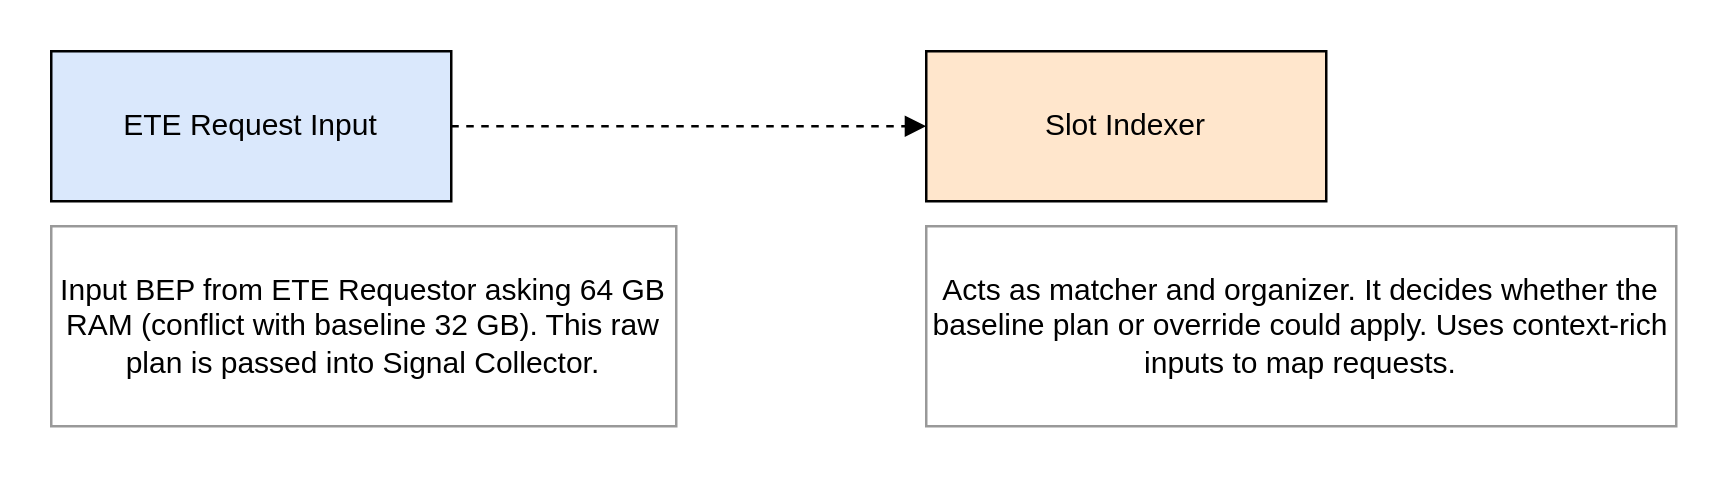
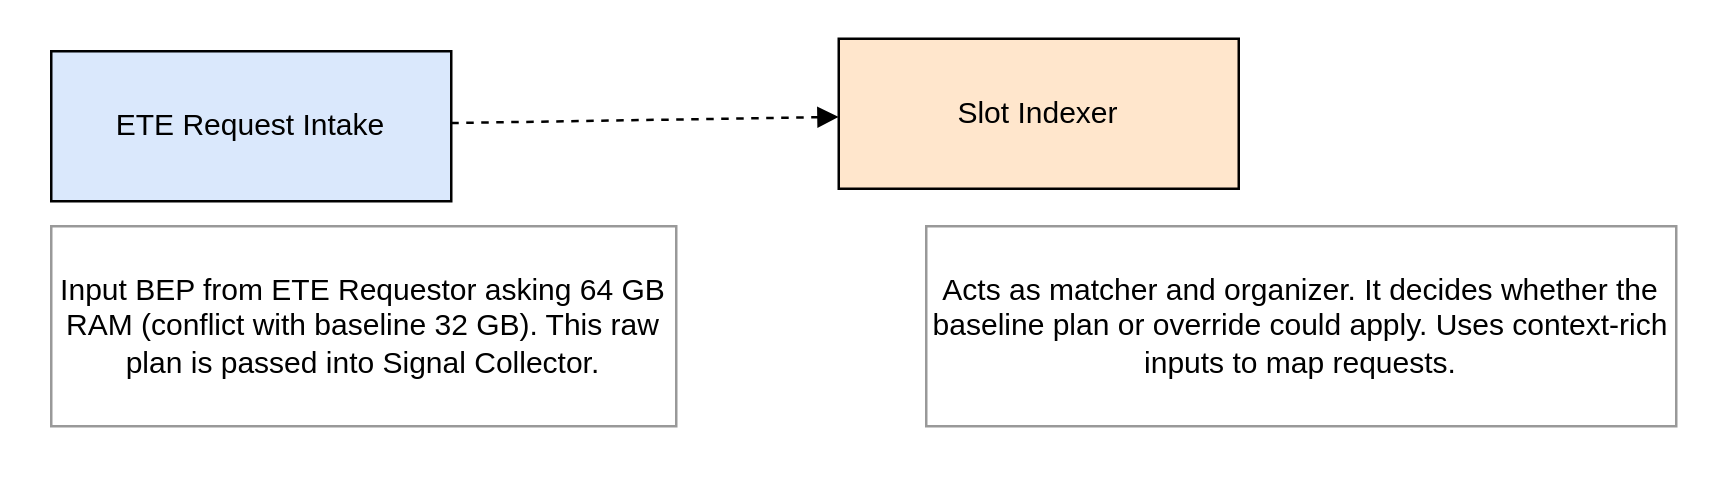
(251, 126) -> (251, 126)
(1126, 126) -> (1039, 114)
